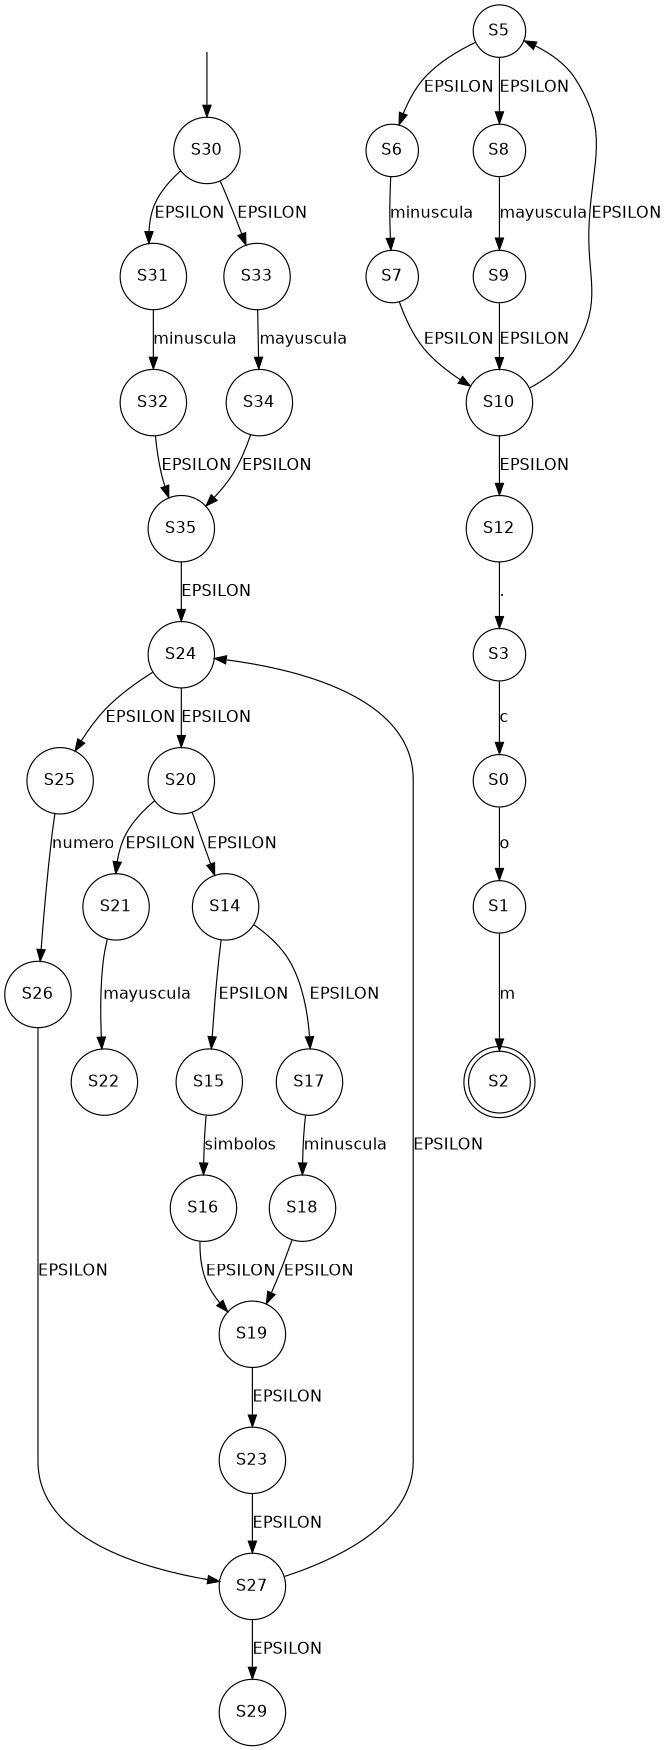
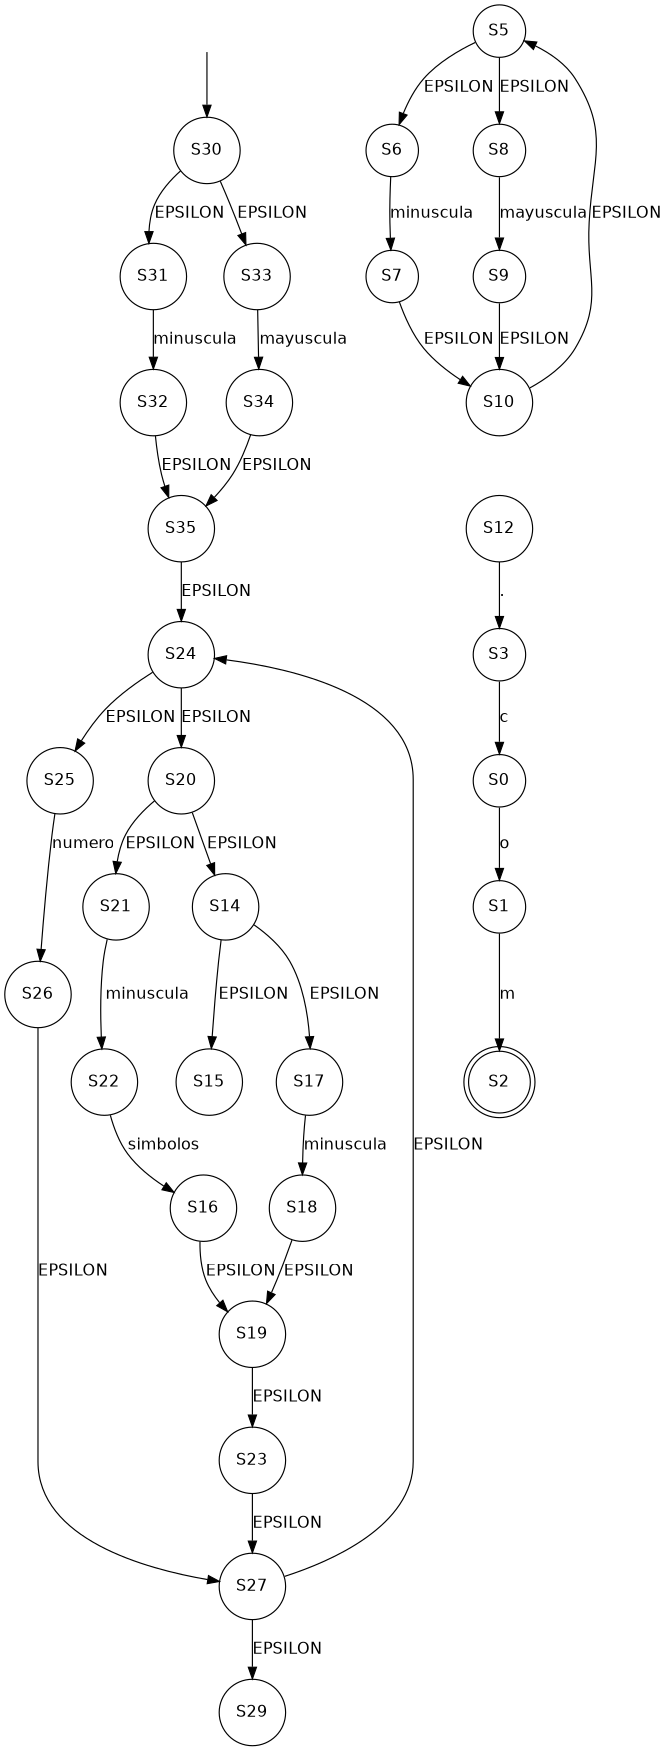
(499, 459) -> none
(148, 994) -> (148, 994)
(204, 1139) -> (130, 1156)
